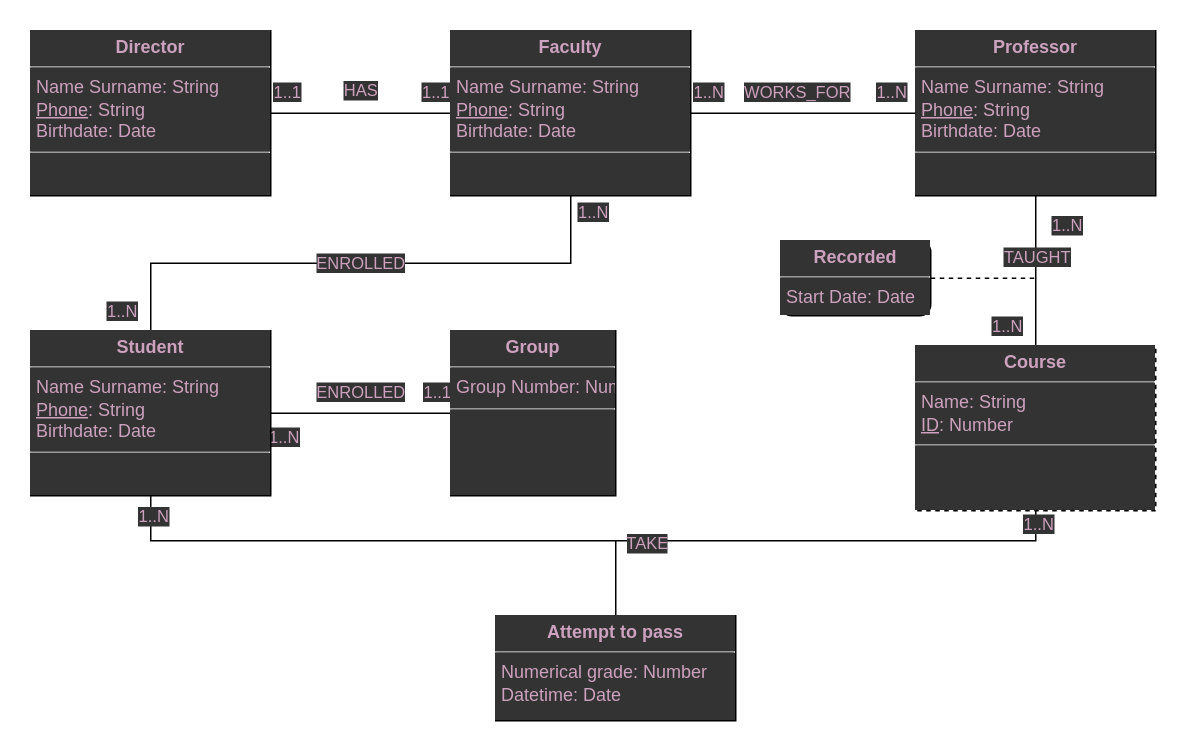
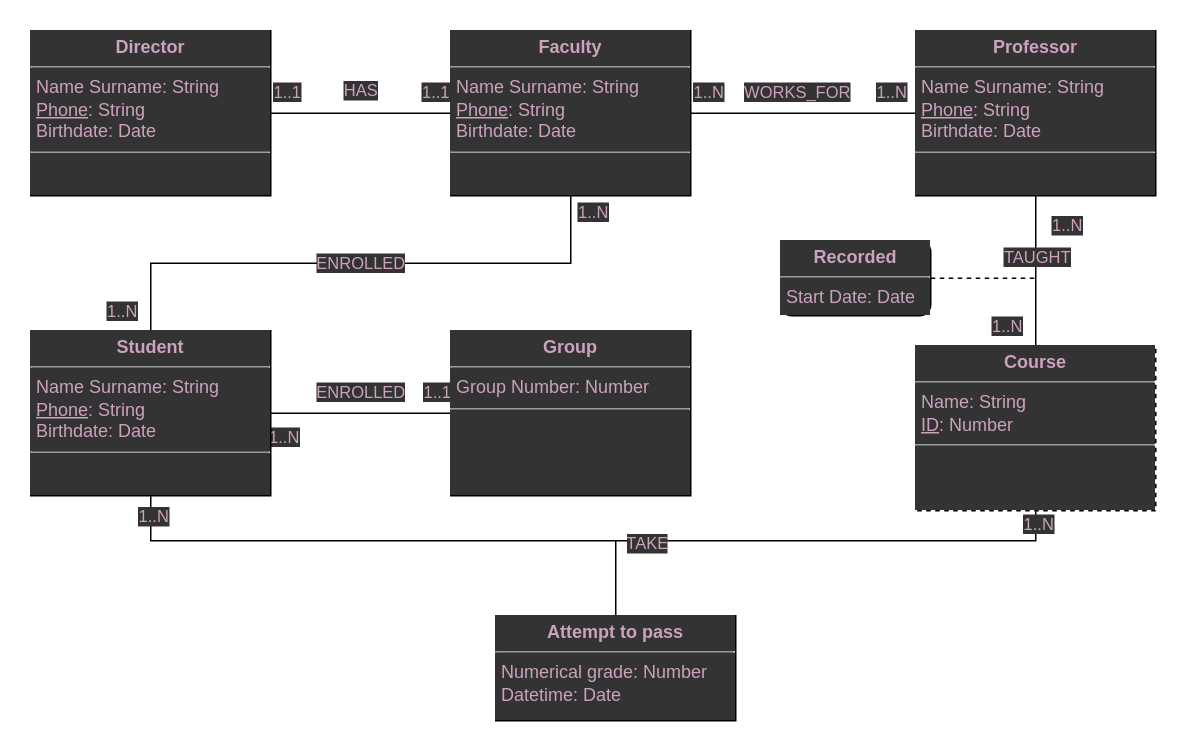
(533, 413) -> (571, 413)
